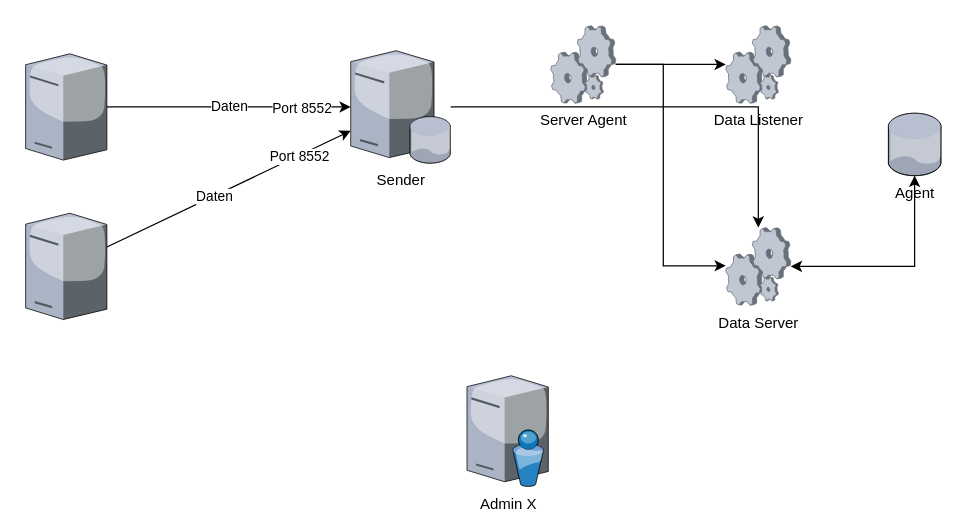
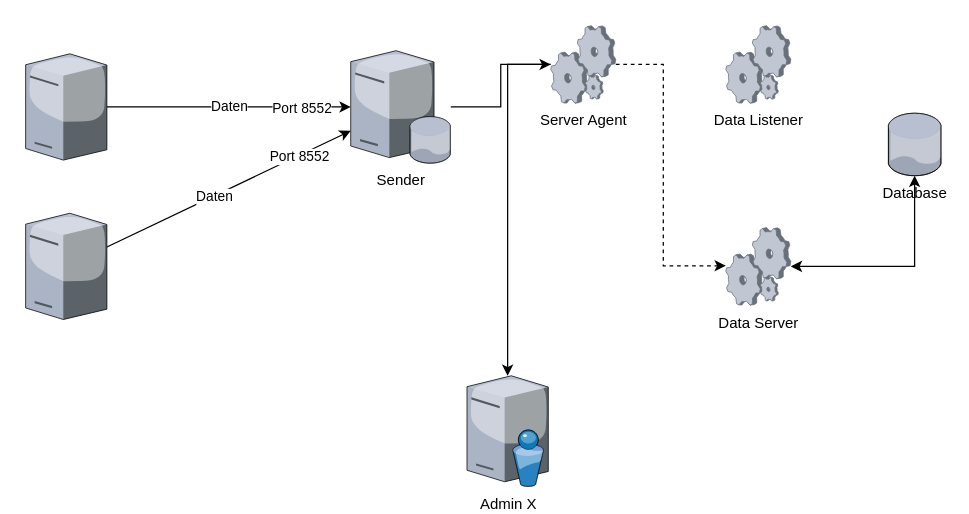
(692, 64) -> (508, 218)
(684, 107) -> (501, 86)
(663, 192) -> (663, 192)
(915, 193) -> (915, 193)
